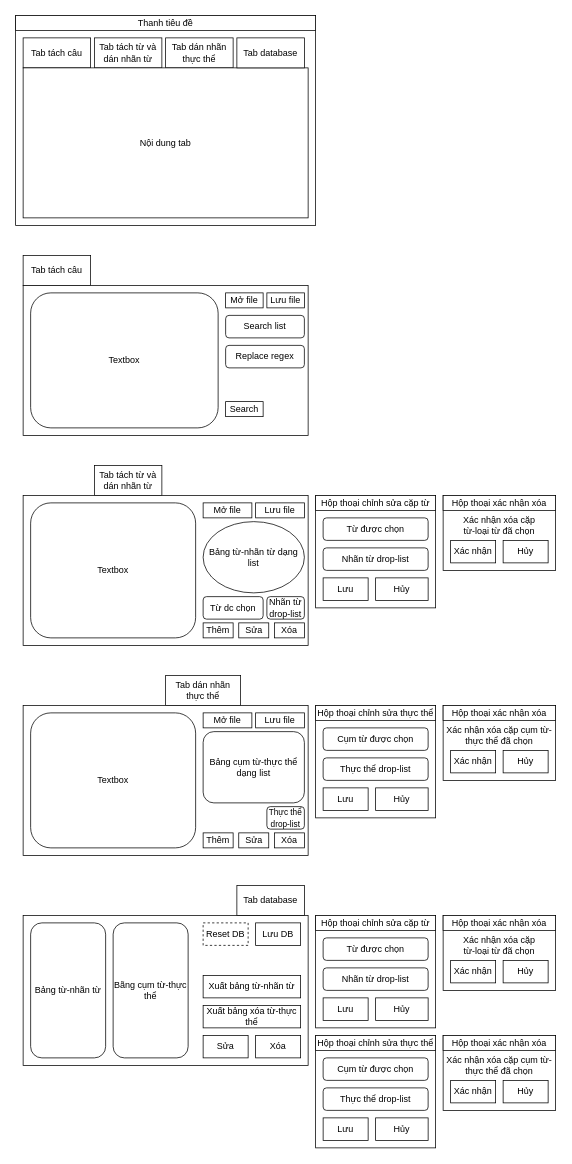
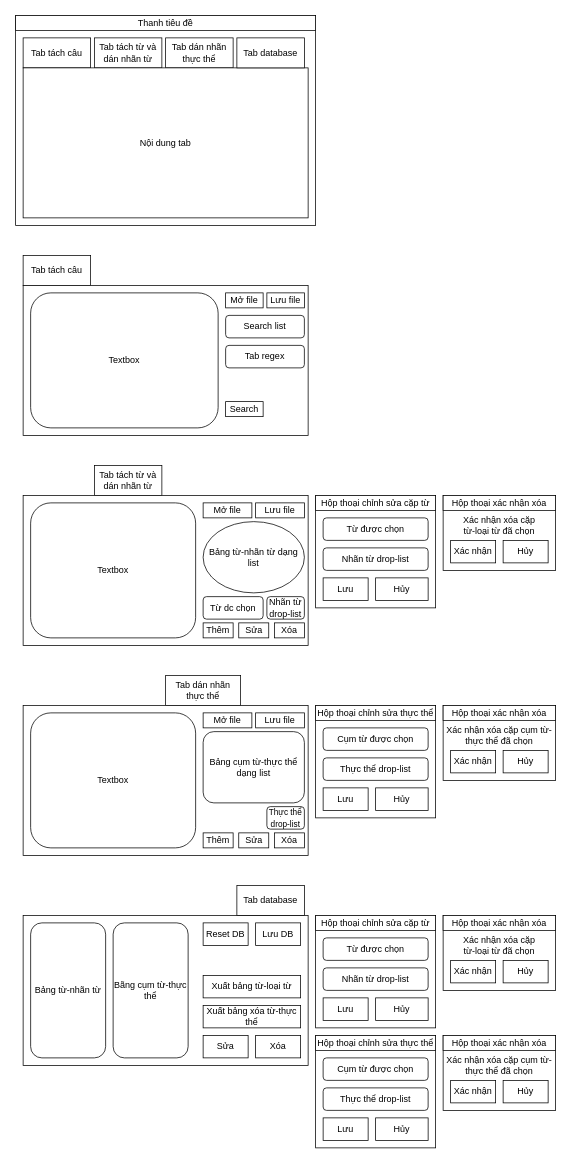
(265, 357) -> (265, 357)
(225, 934) -> (225, 934)
(252, 987) -> (252, 987)
